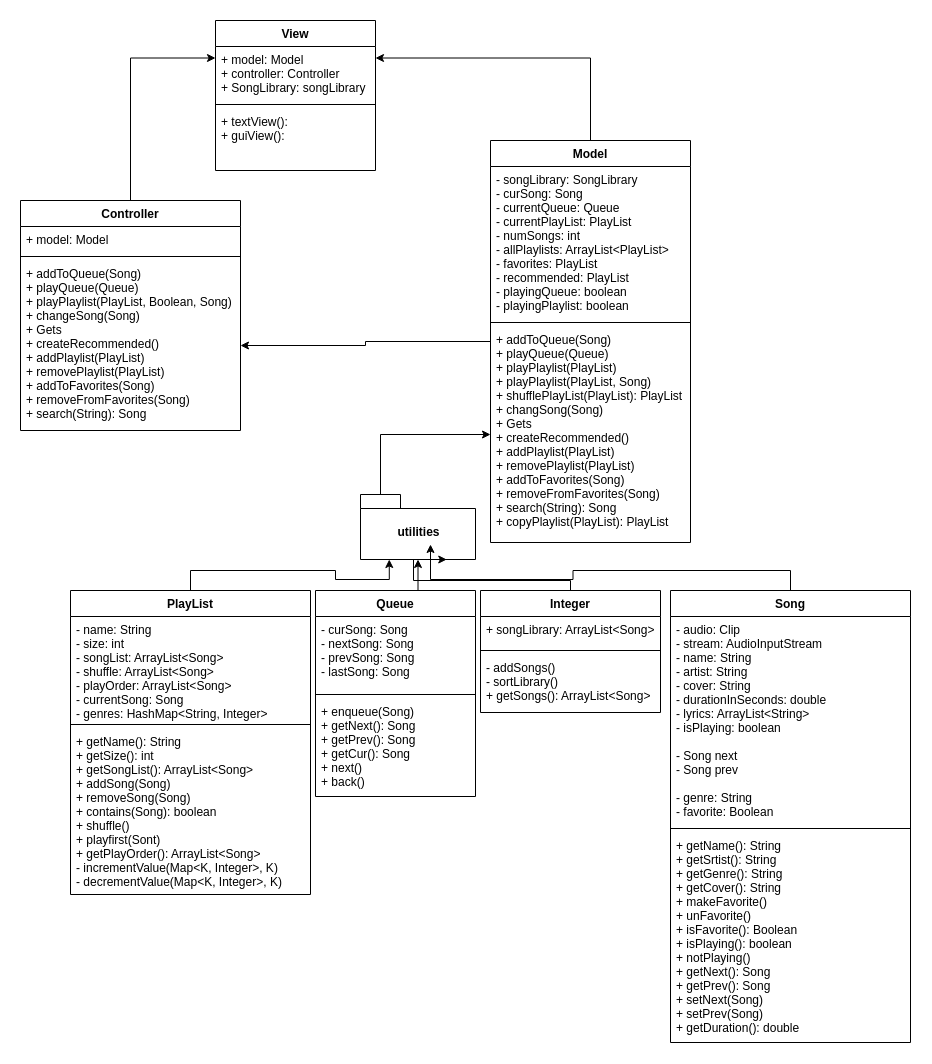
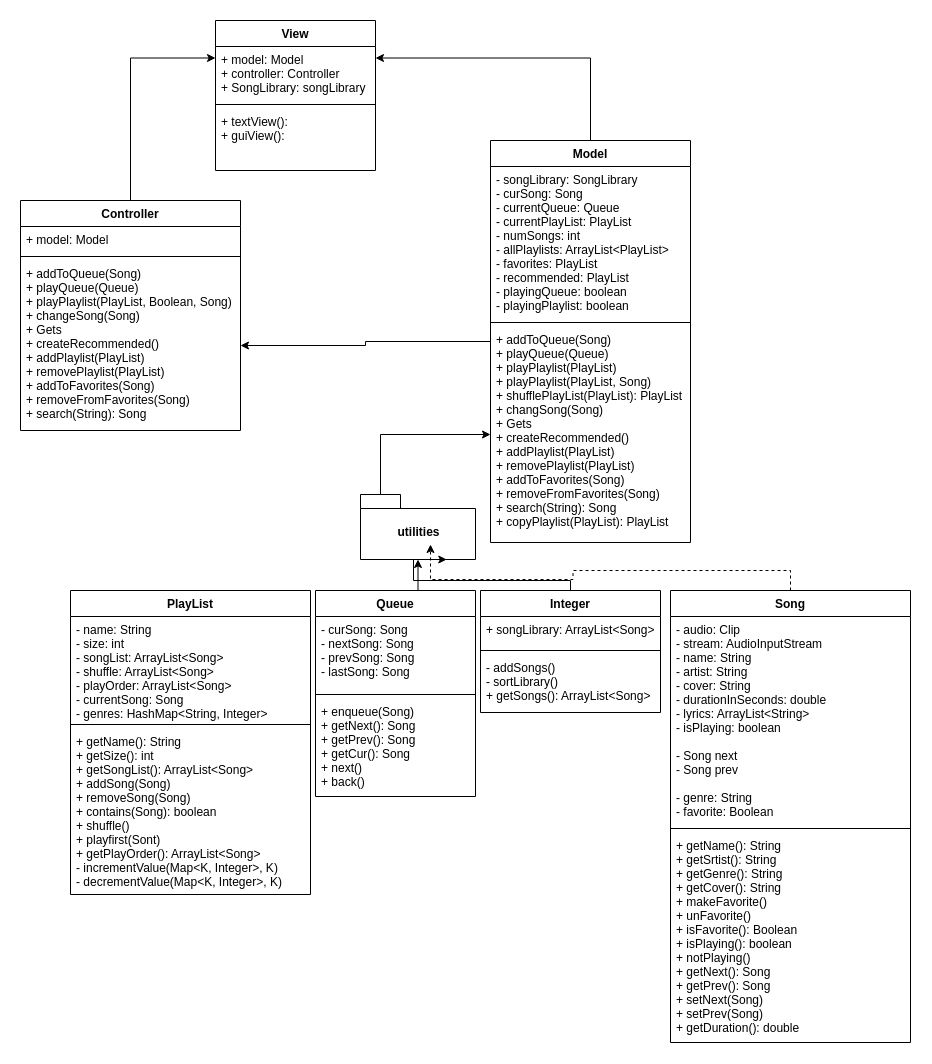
(291, 571) -> none
(686, 571) -> (686, 571)
